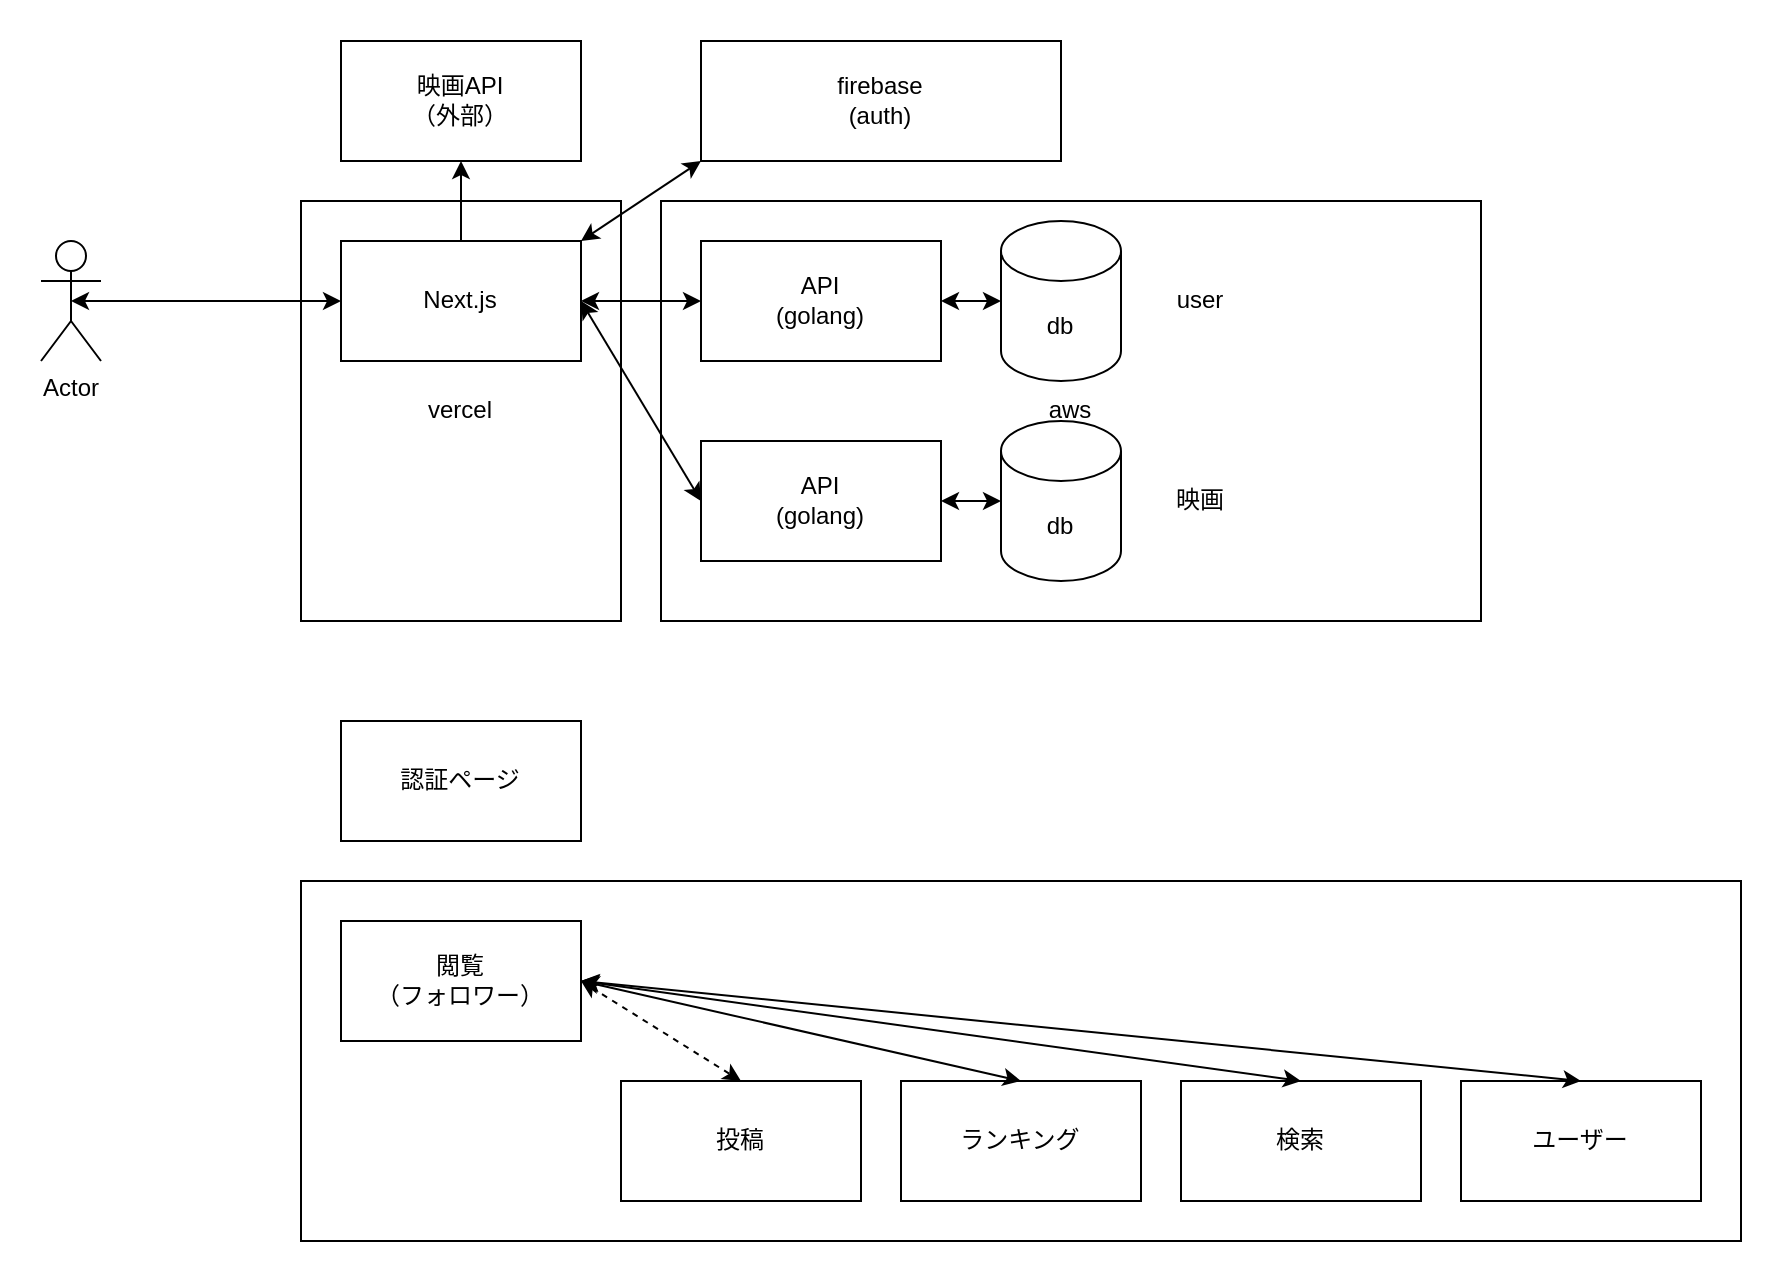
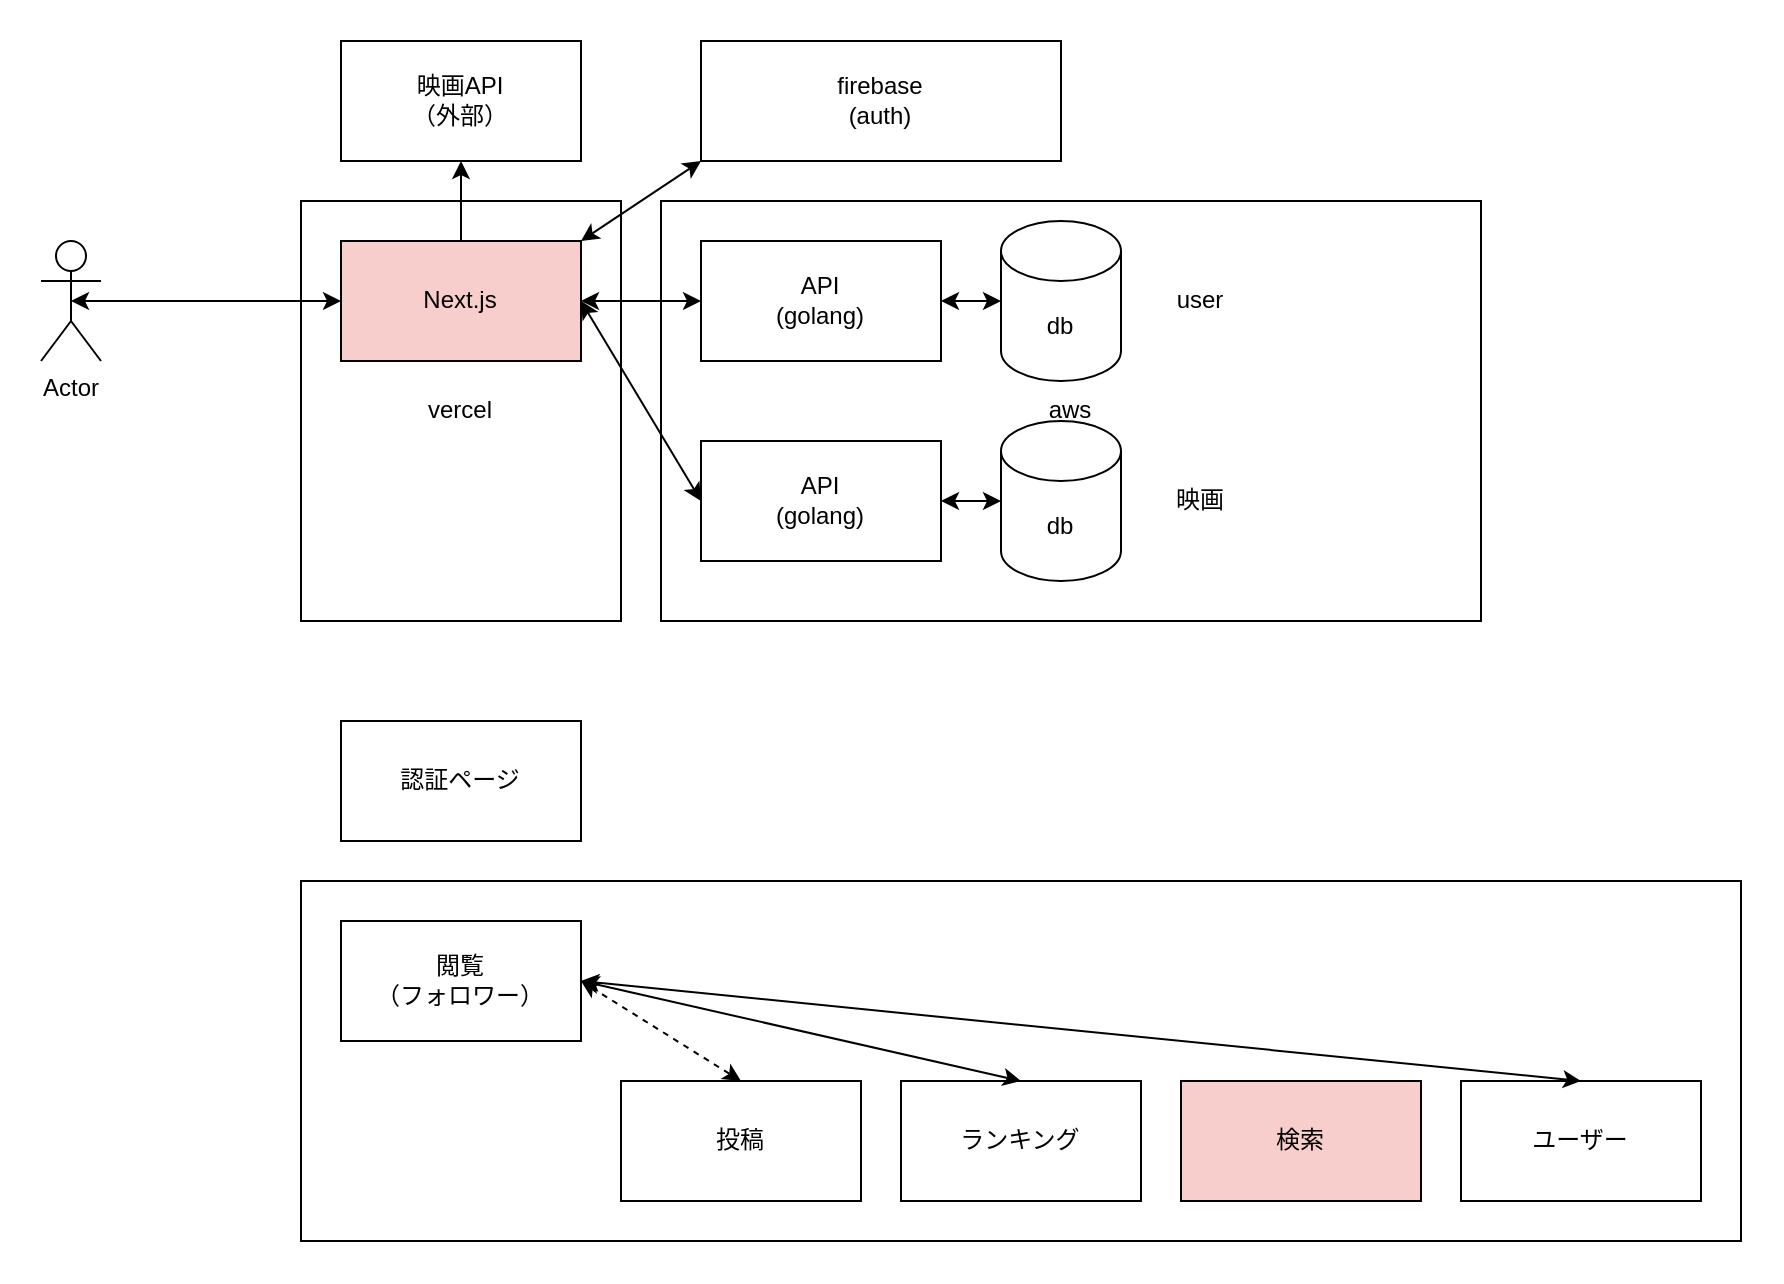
(461, 301) -> (461, 301)
(969, 1035) -> none
(1301, 1141) -> (1301, 1141)
